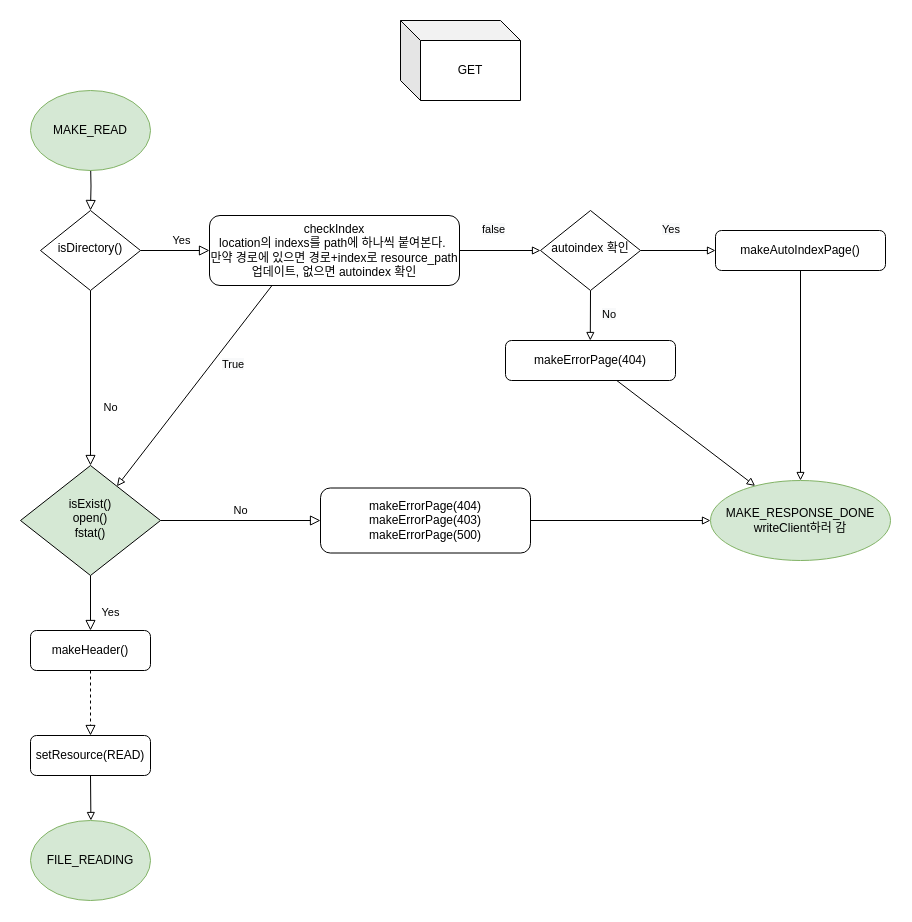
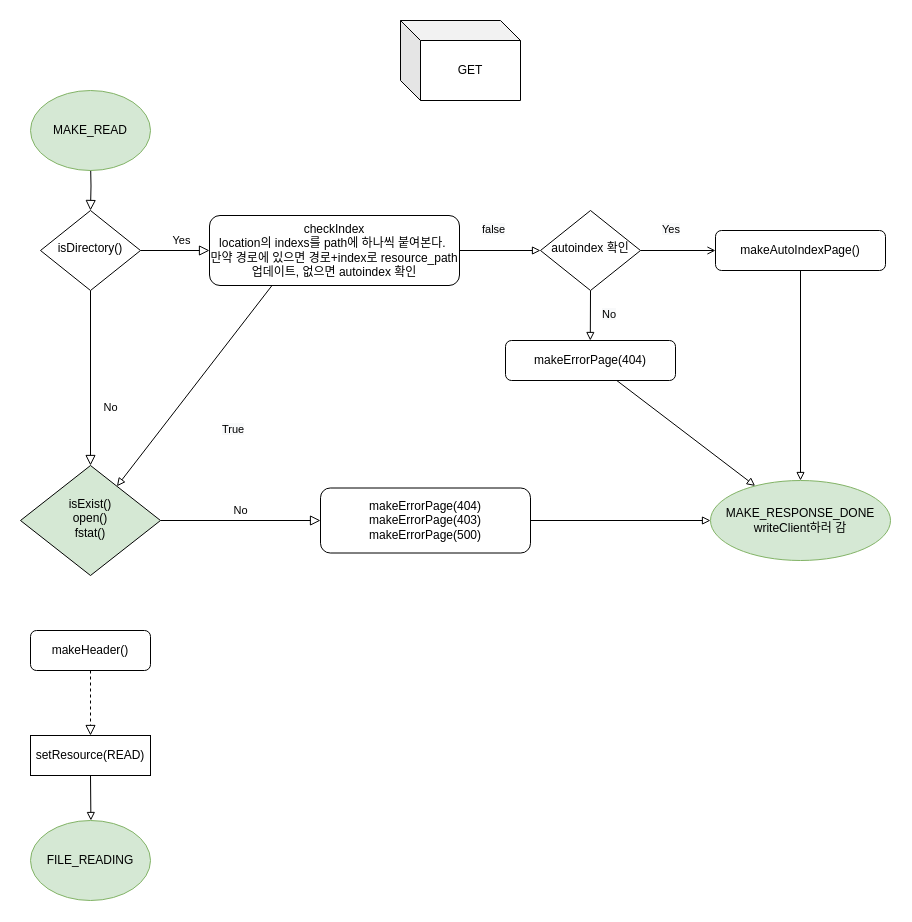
(706, 251) -> (709, 251)
(241, 366) -> (241, 431)
(91, 598) -> none
(91, 756) -> (91, 756)
